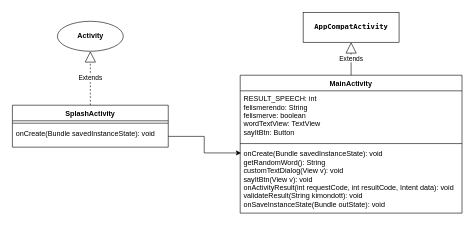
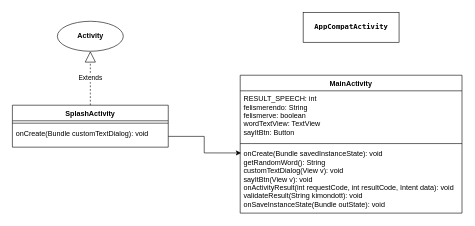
(351, 58) -> none
(94, 134) -> (88, 134)
